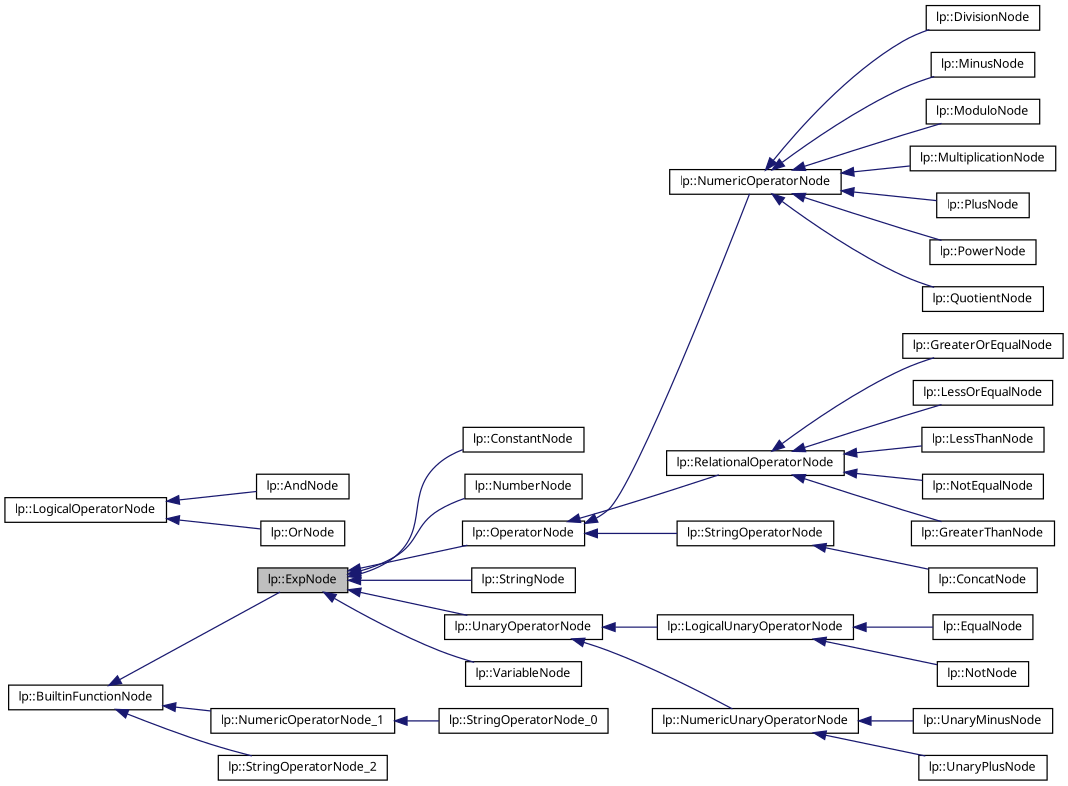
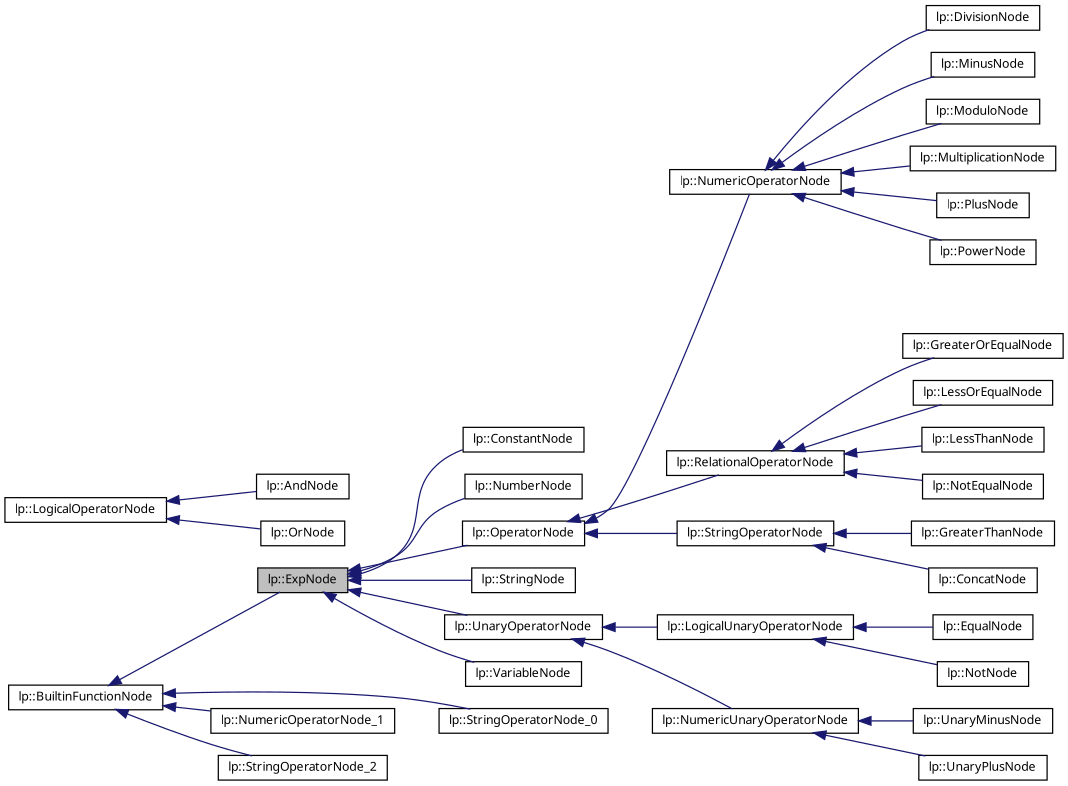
(983, 299) -> none
(873, 501) -> (879, 533)
(423, 721) -> (323, 693)
